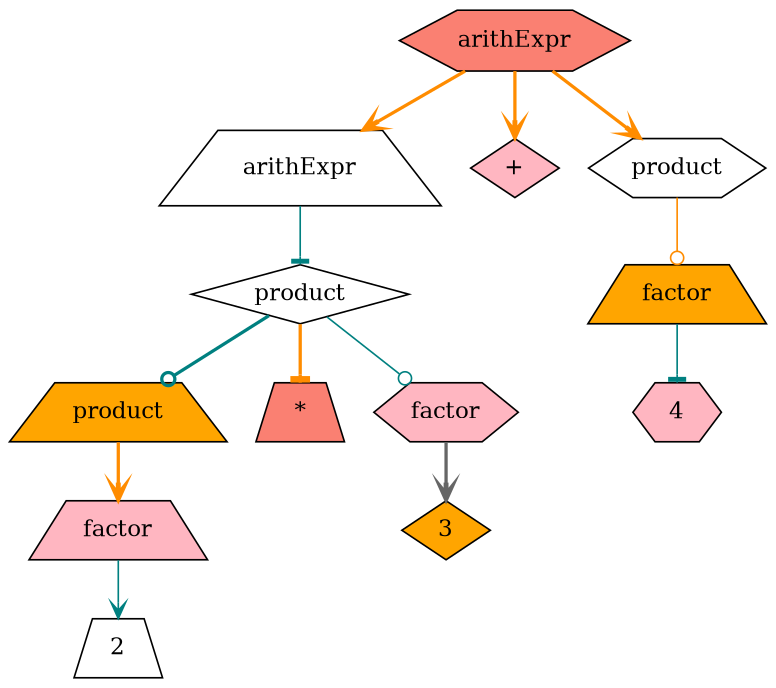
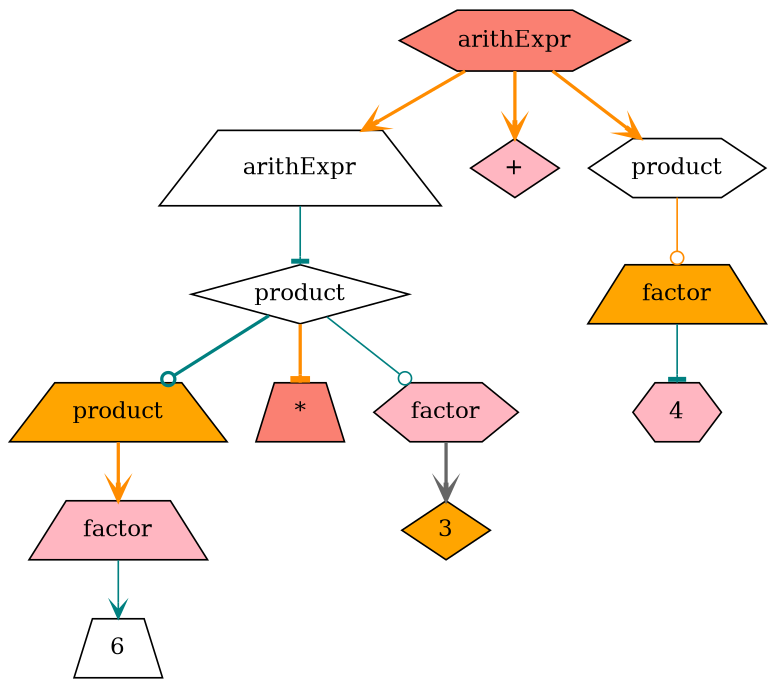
(118, 648) -> (118, 648)
